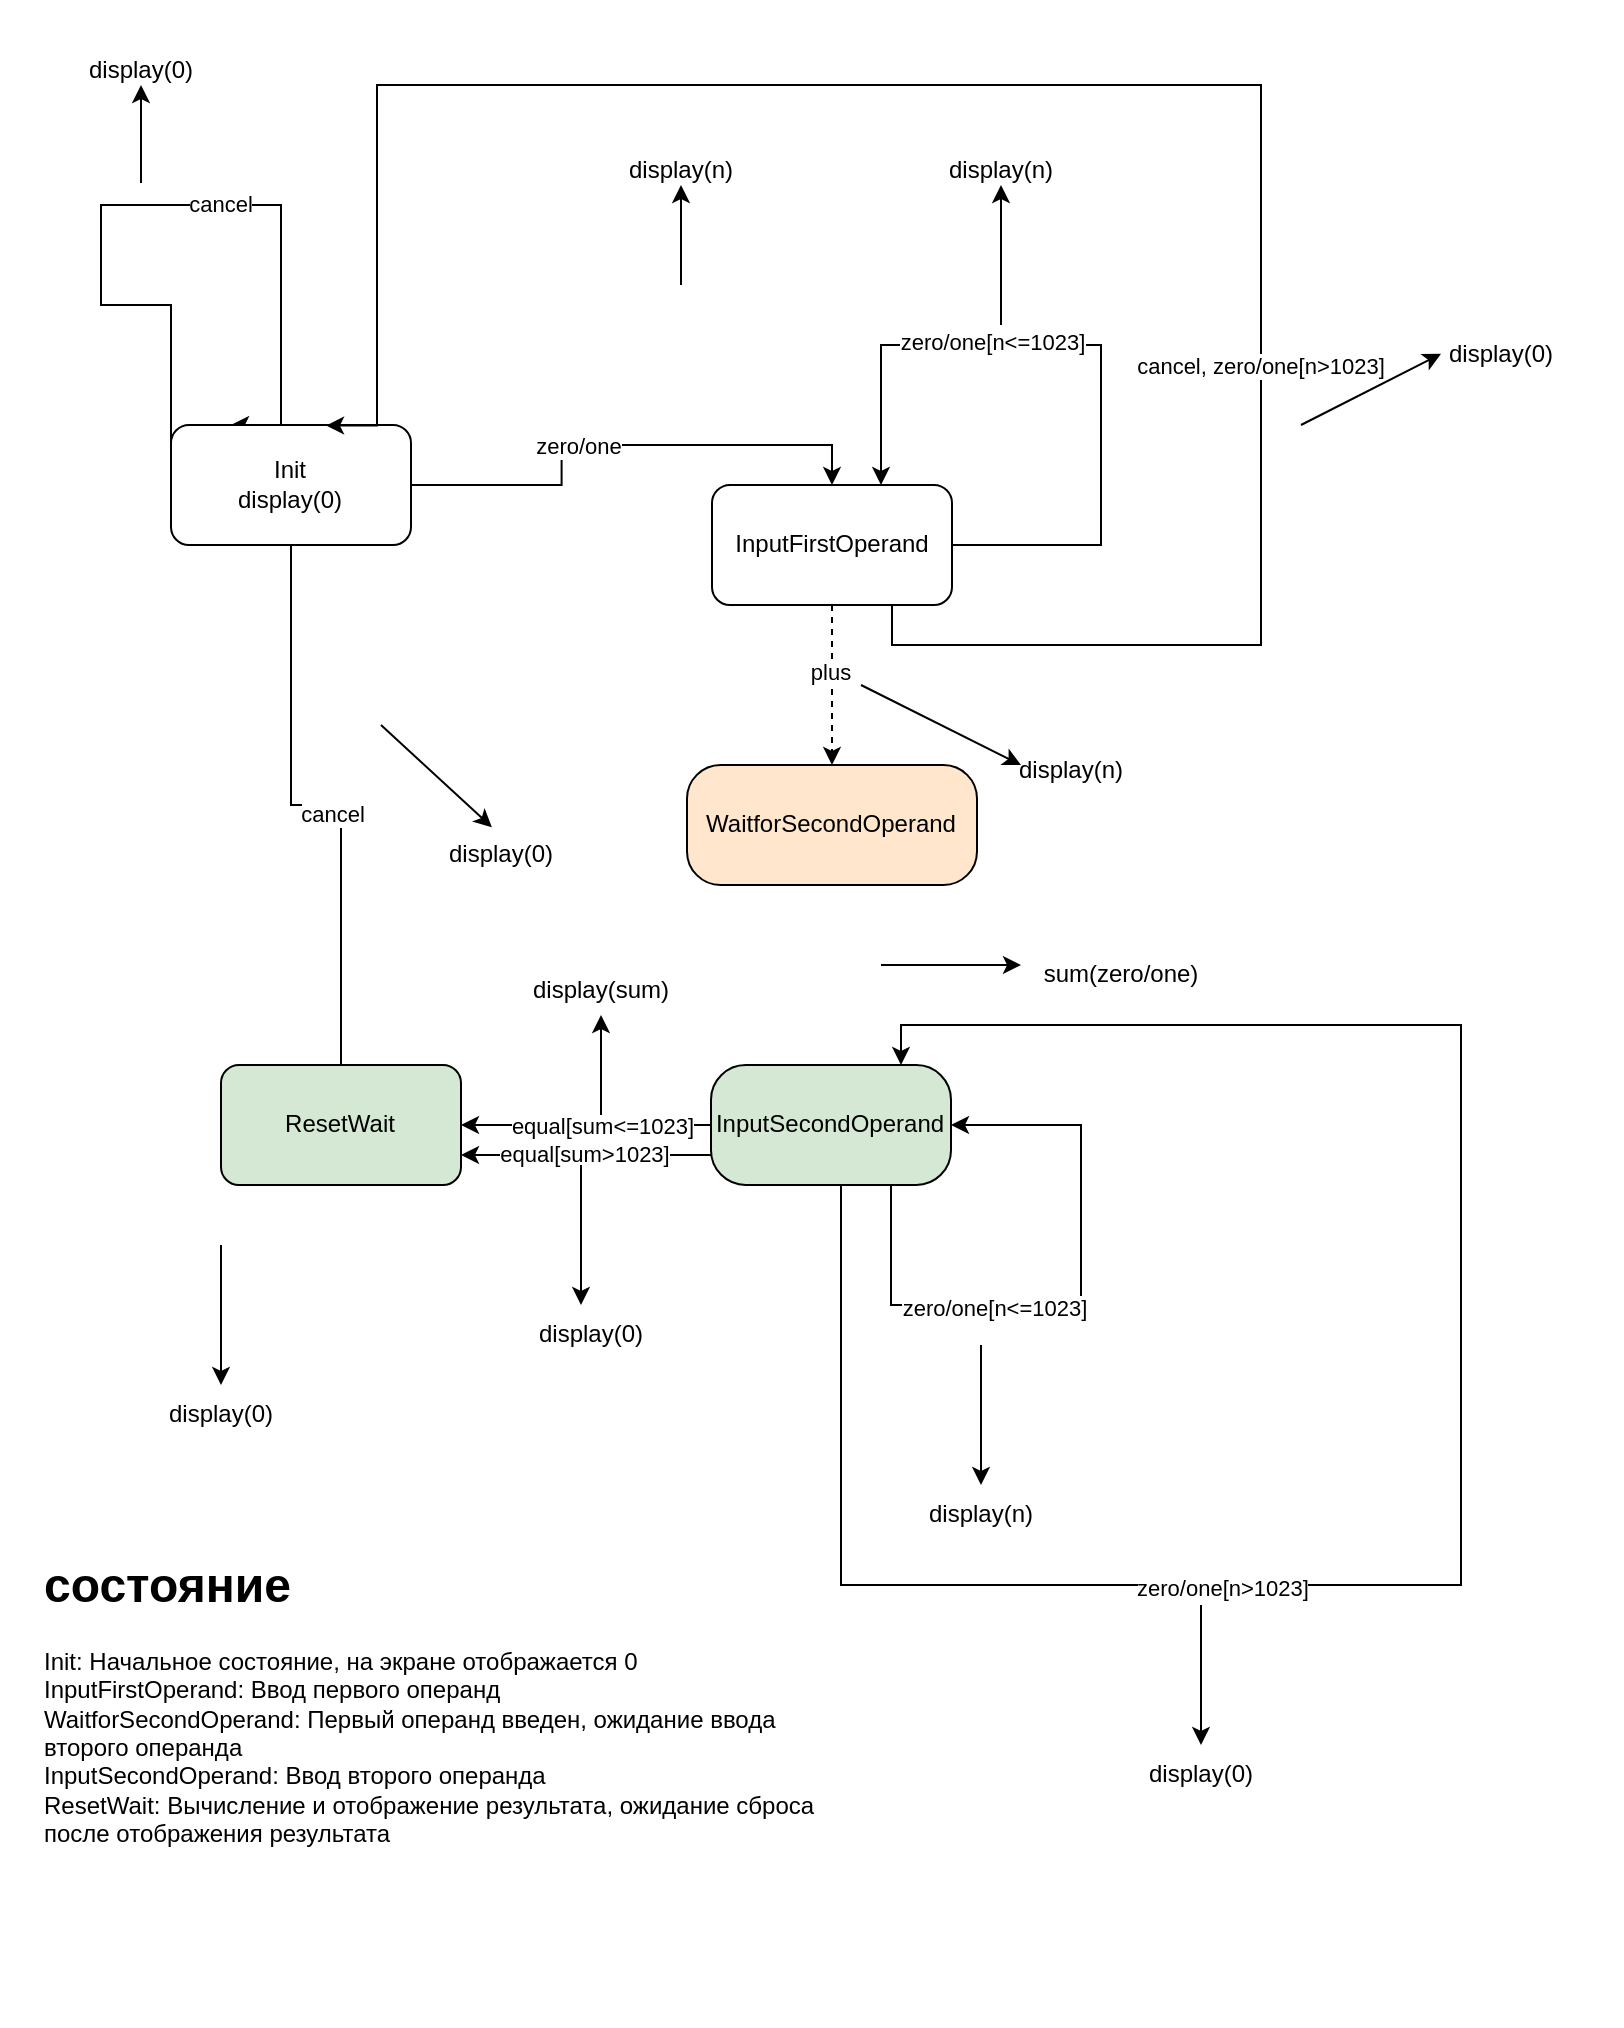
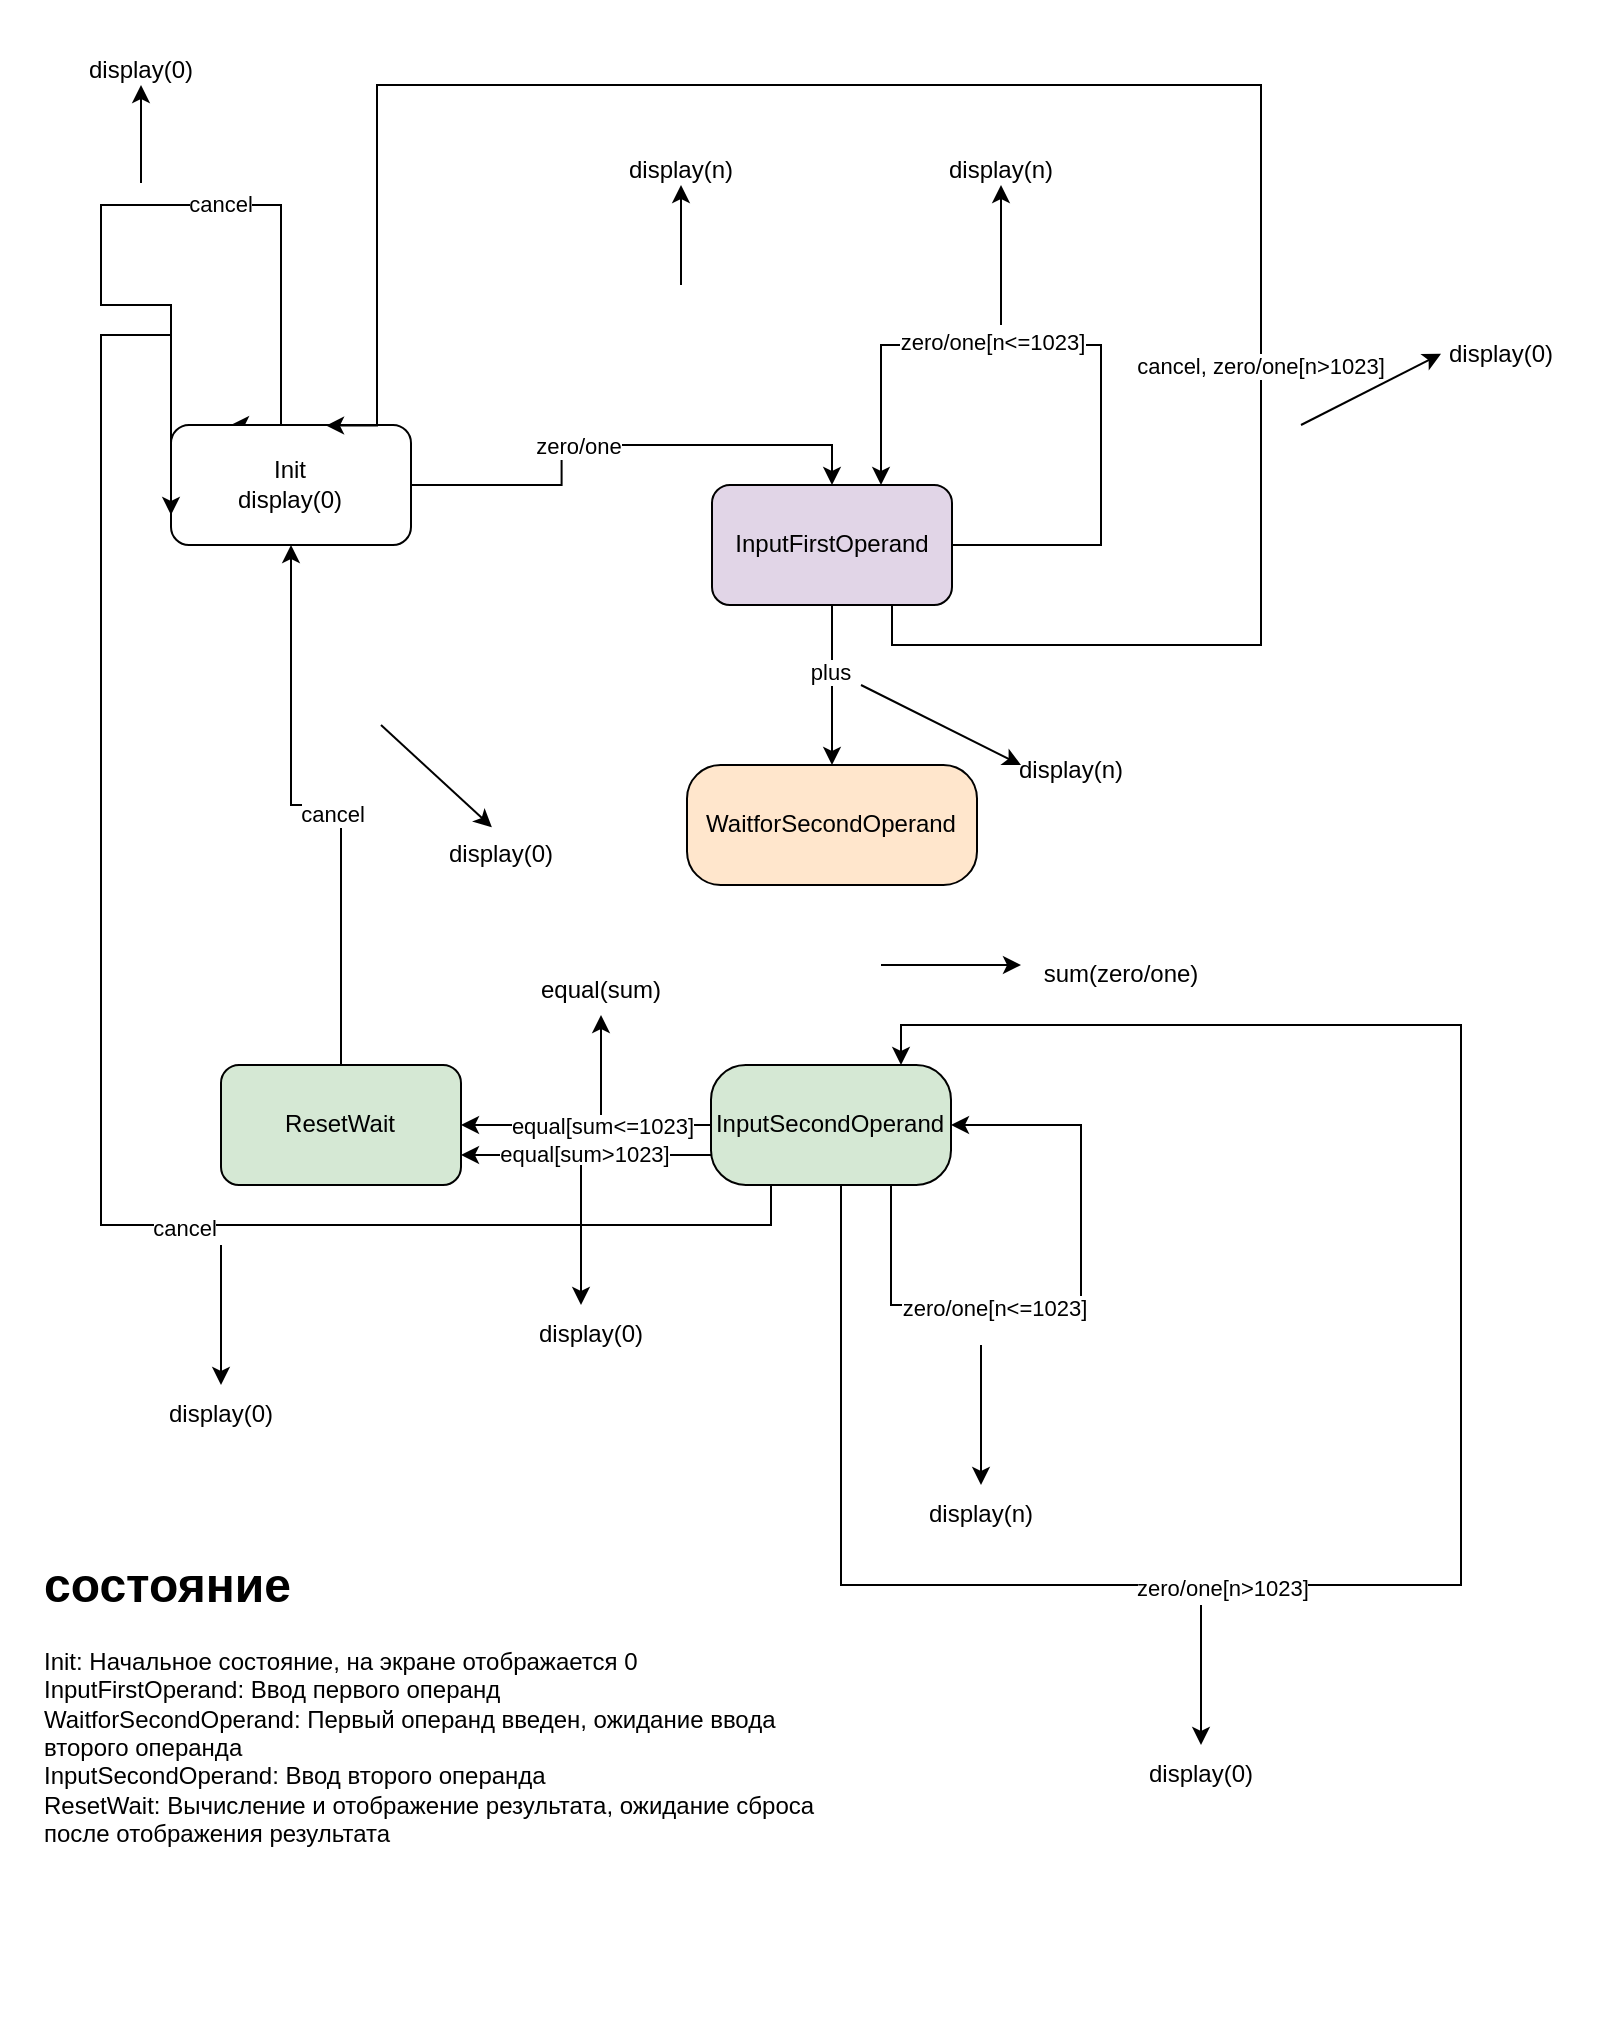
(832, 545) -> (832, 545)
(291, 554) -> (291, 560)
(832, 717) -> (832, 717)
(602, 991) -> (602, 991)
none -> (101, 1102)
